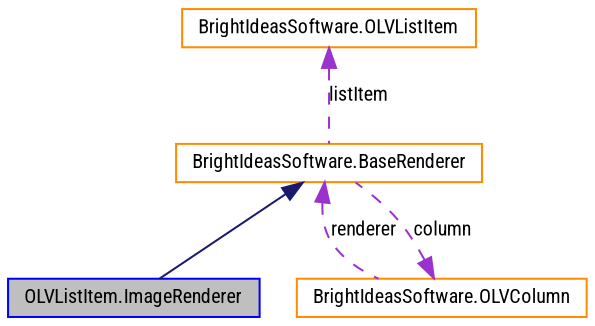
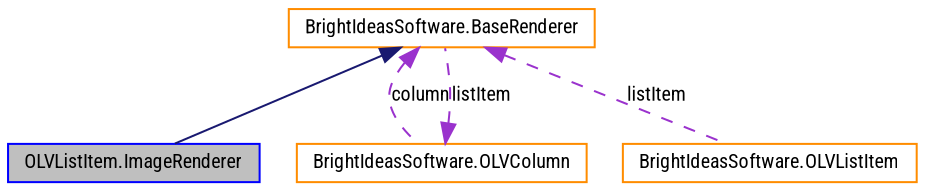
(329, 106) -> (615, 99)
(364, 230) -> (421, 96)
(443, 230) -> (482, 96)
